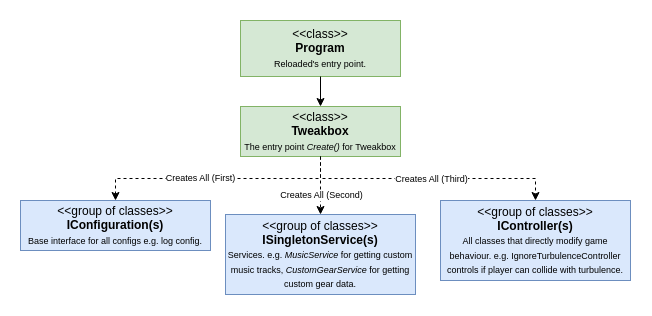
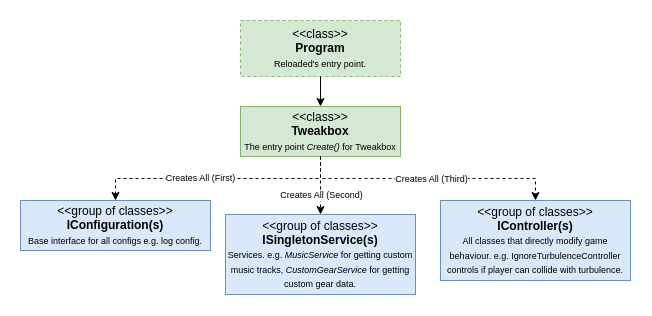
(321, 49) -> (321, 49)
